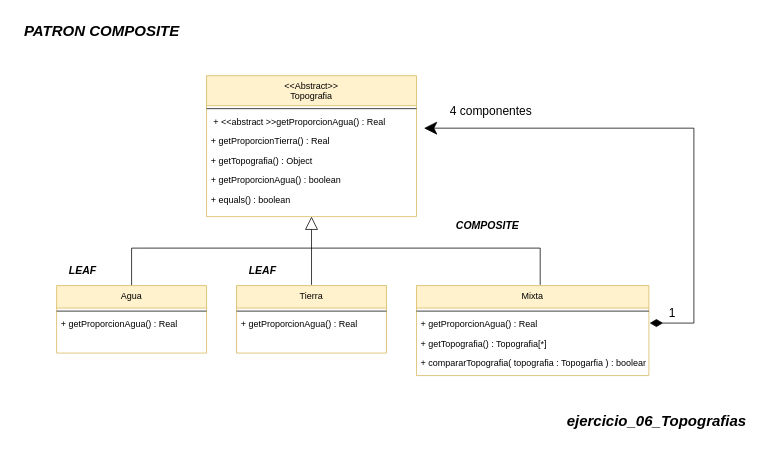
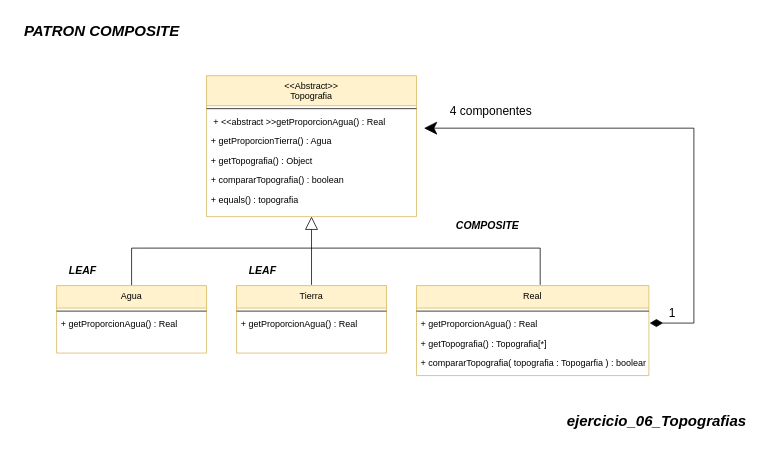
(278, 141) -> (279, 141)
(282, 180) -> (284, 180)
(254, 200) -> (262, 200)
(533, 296) -> (533, 296)
